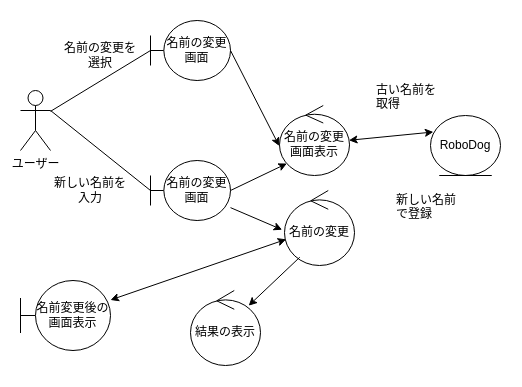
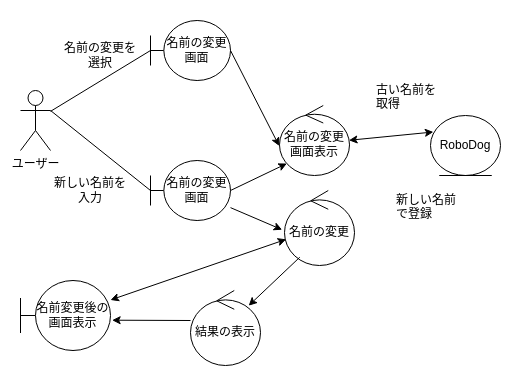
none -> (154, 320)
